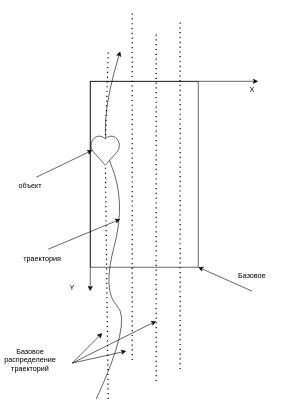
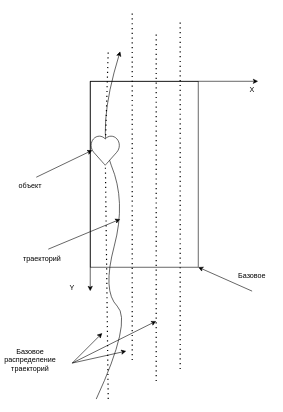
(42, 259) -> (42, 259)
